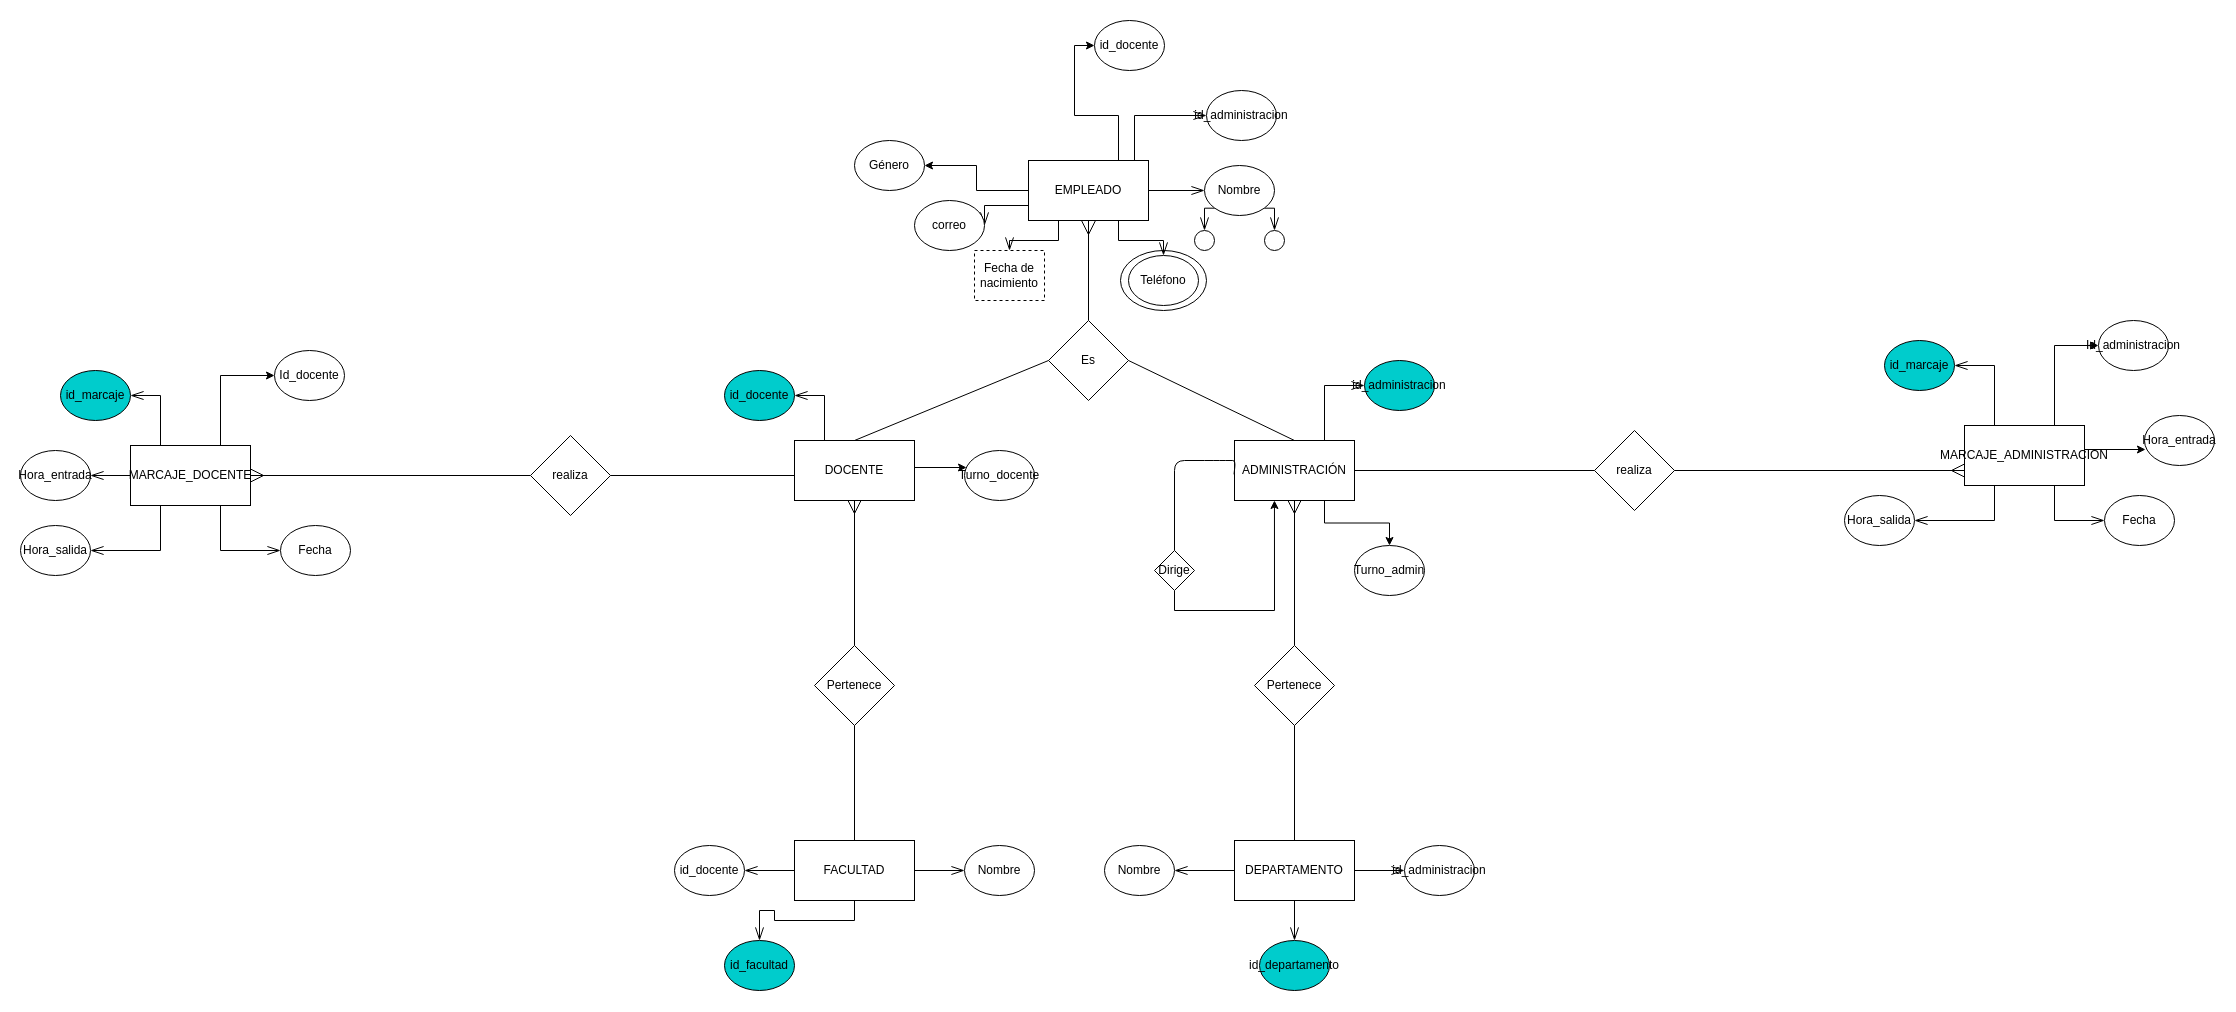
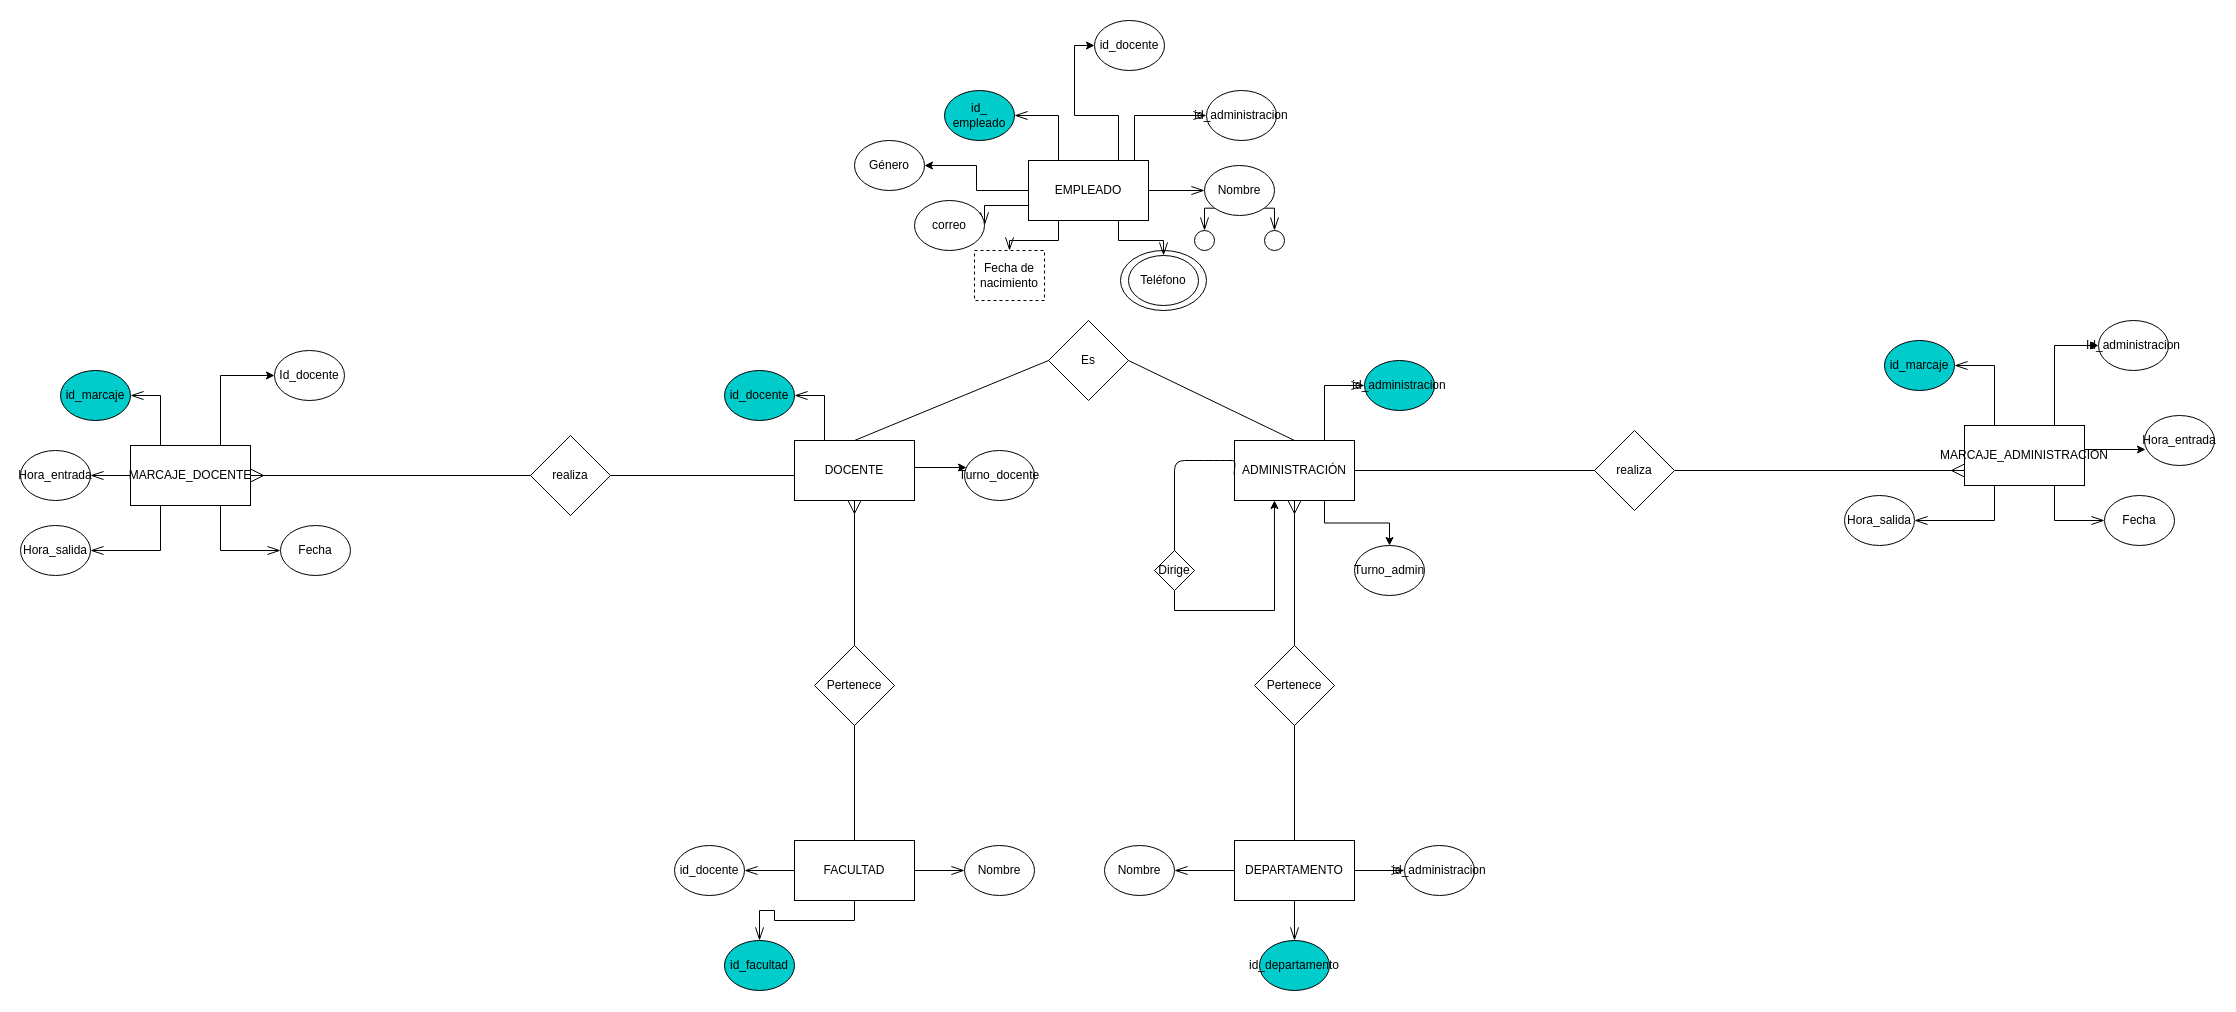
none -> (980, 116)
none -> (1059, 118)
(1089, 271) -> none
